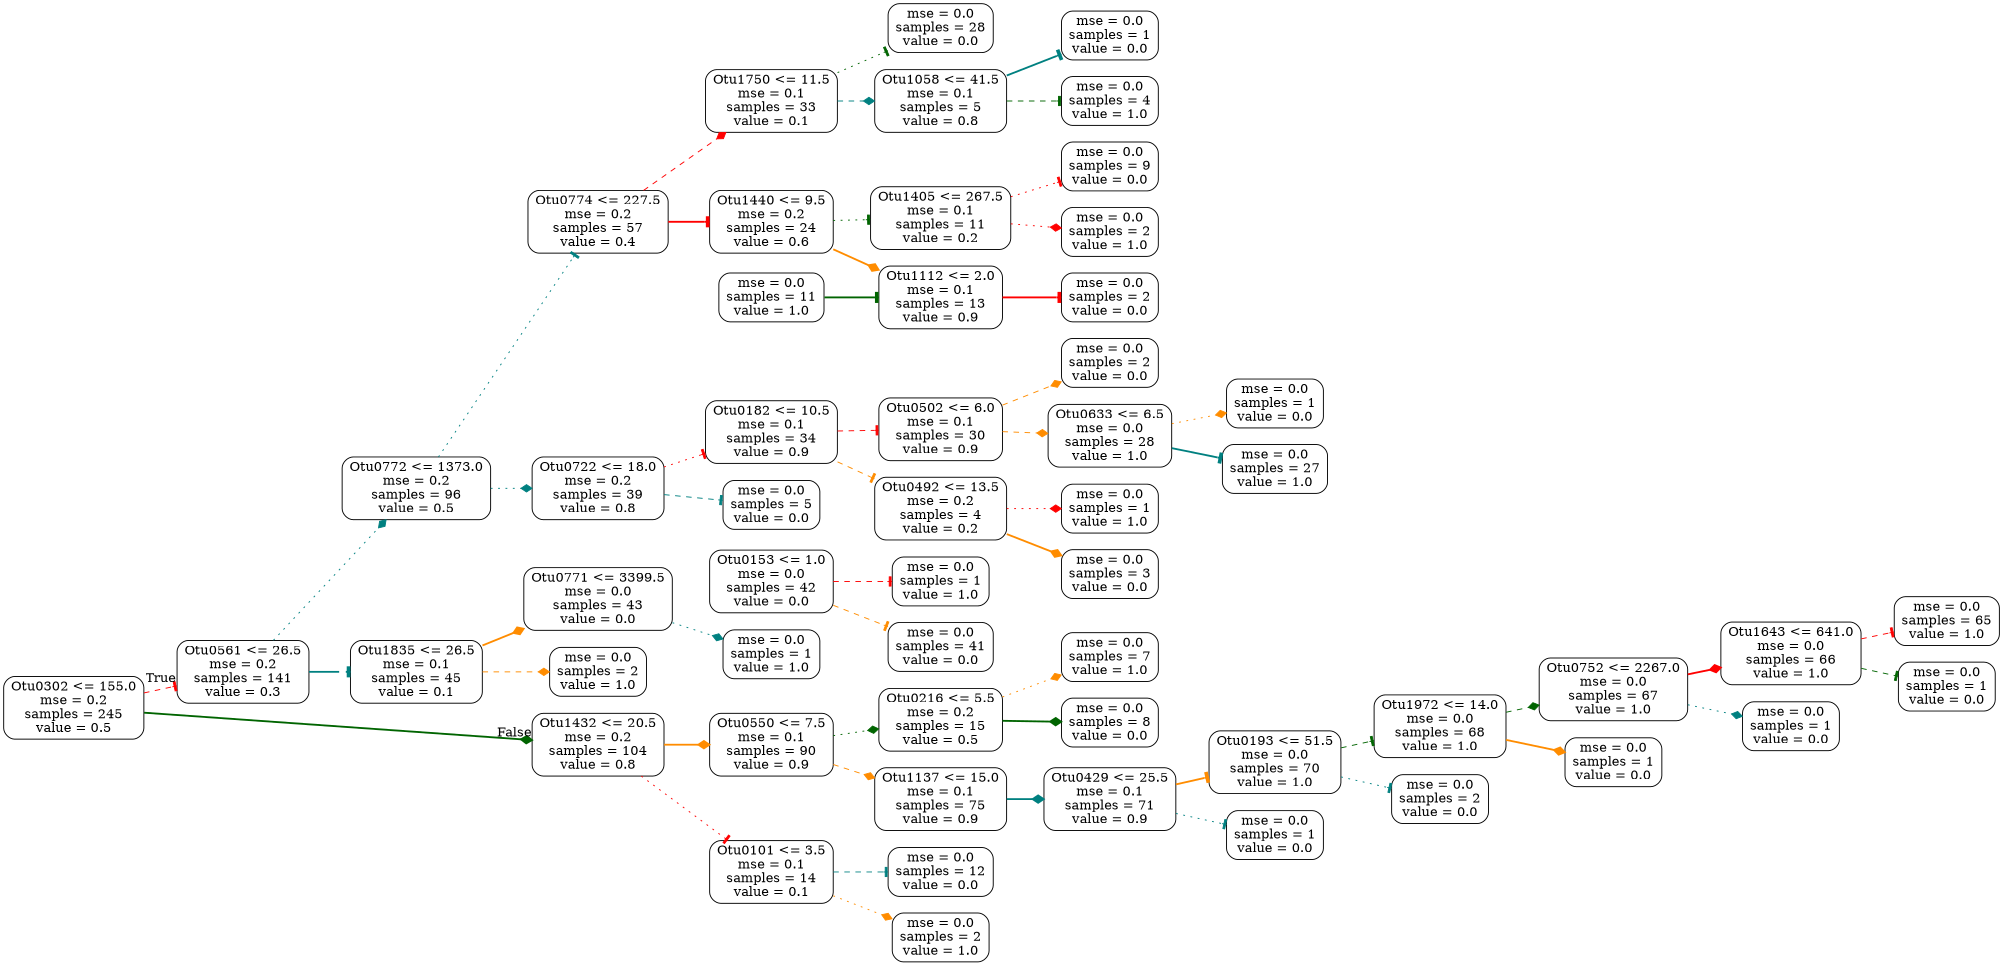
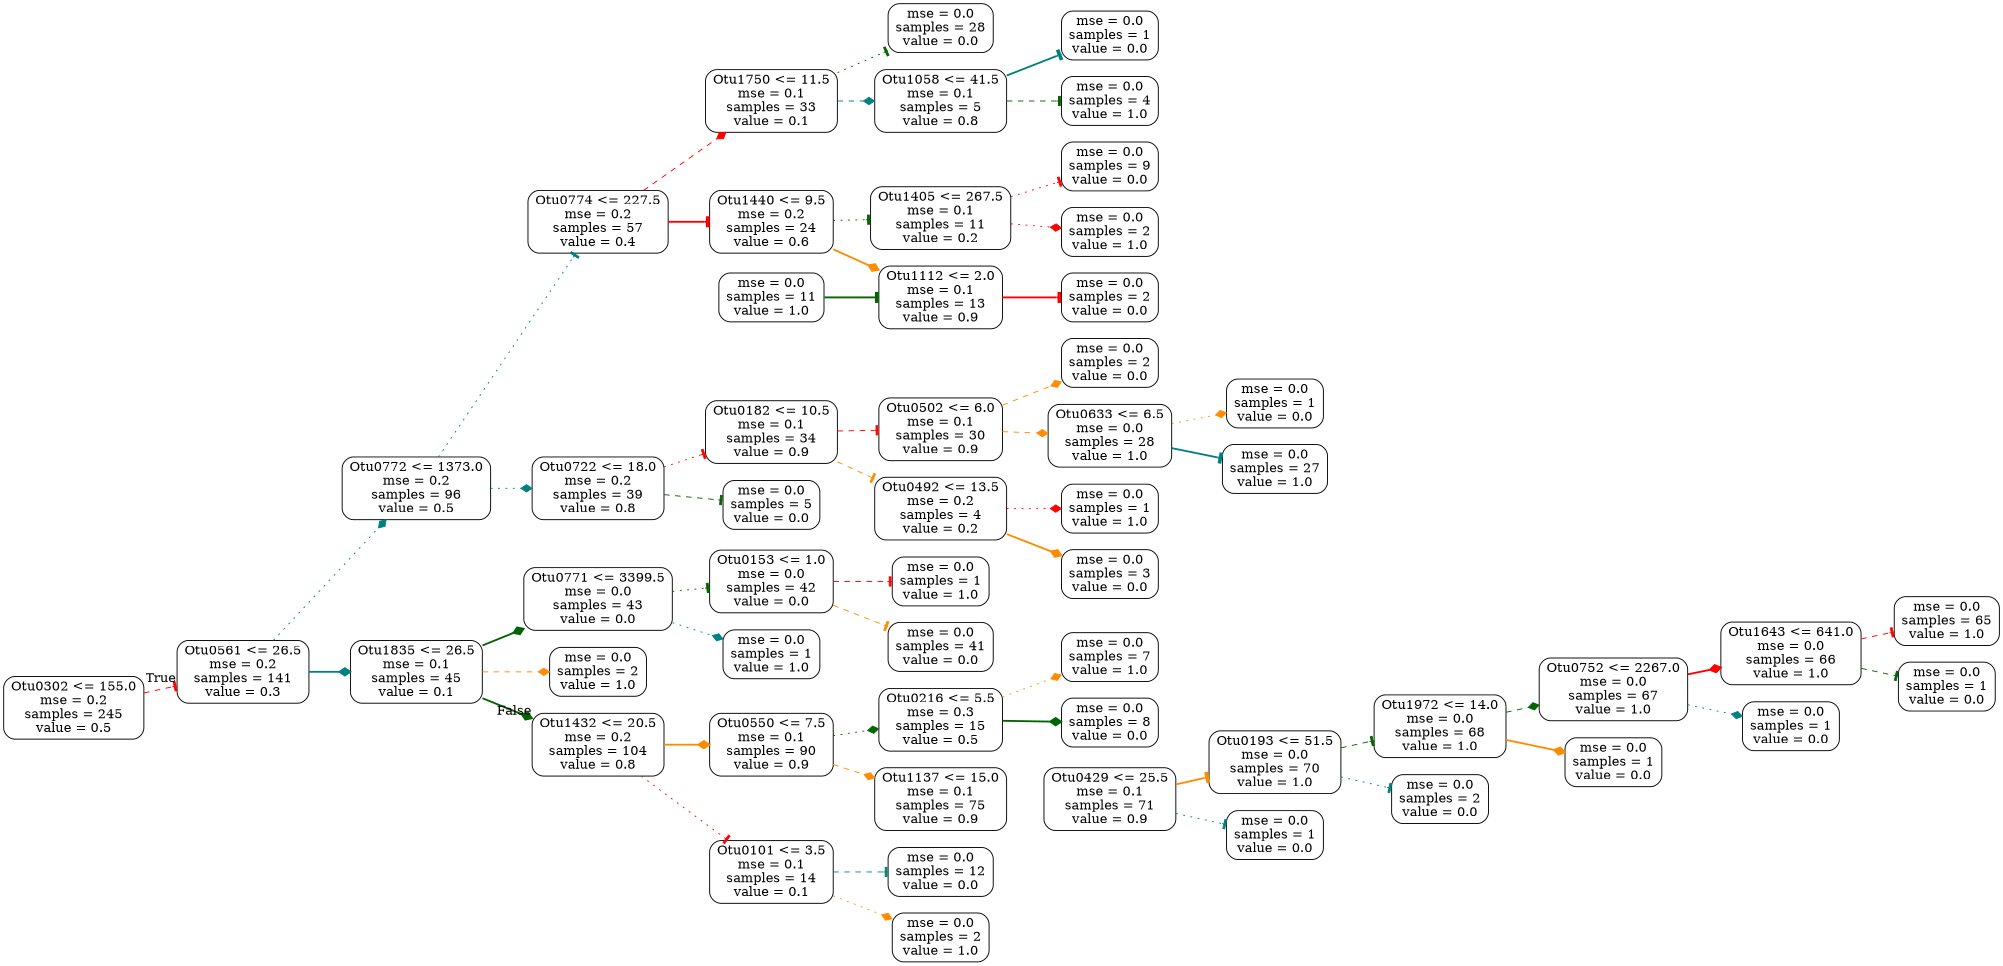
(691, 497) -> (691, 497)
none -> (689, 590)
(498, 639) -> (498, 639)
(324, 672) -> (324, 672)
(941, 720) -> (941, 720)
(333, 726) -> (502, 706)
(1020, 799) -> none
